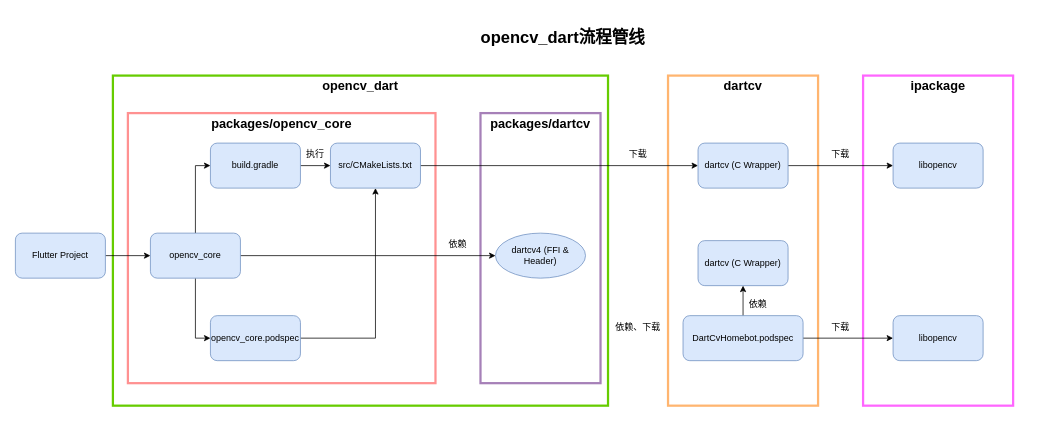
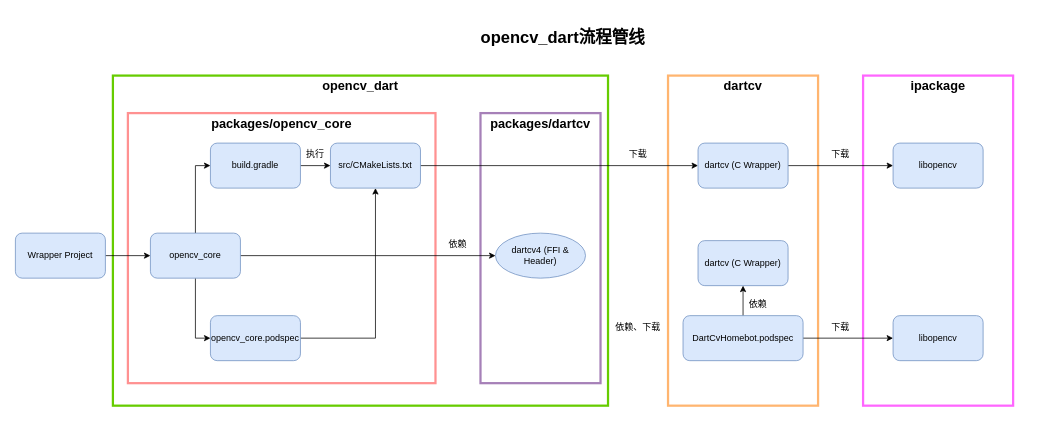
(60, 255) -> (60, 255)
